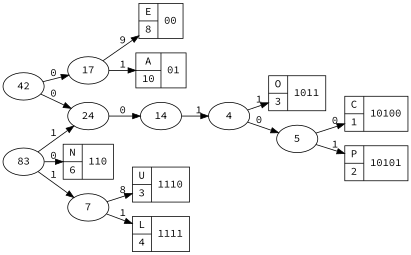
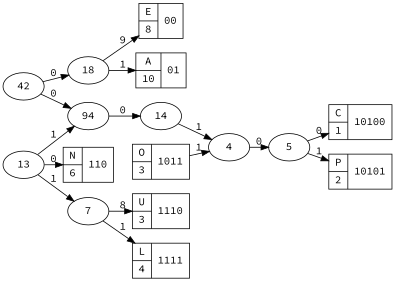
(88, 70) -> (88, 70)
(254, 108) -> (196, 154)
(88, 116) -> (88, 116)
(24, 162) -> (24, 165)
